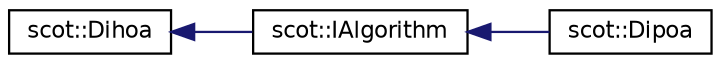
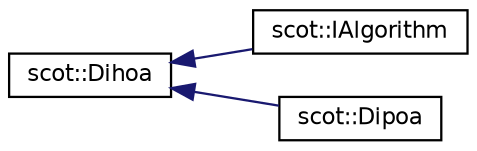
(520, 32) -> (237, 99)
